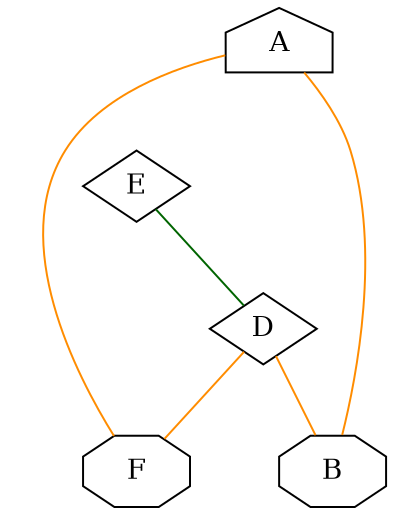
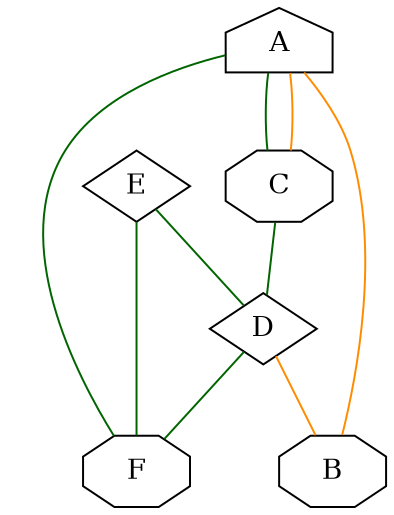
none -> (279, 186)
(47, 204) -> (47, 204)
none -> (137, 329)
(204, 395) -> (204, 395)
